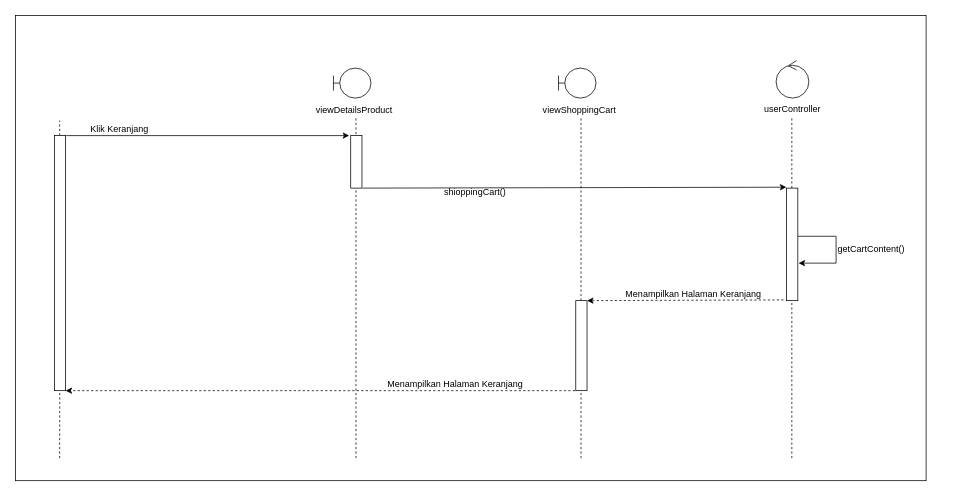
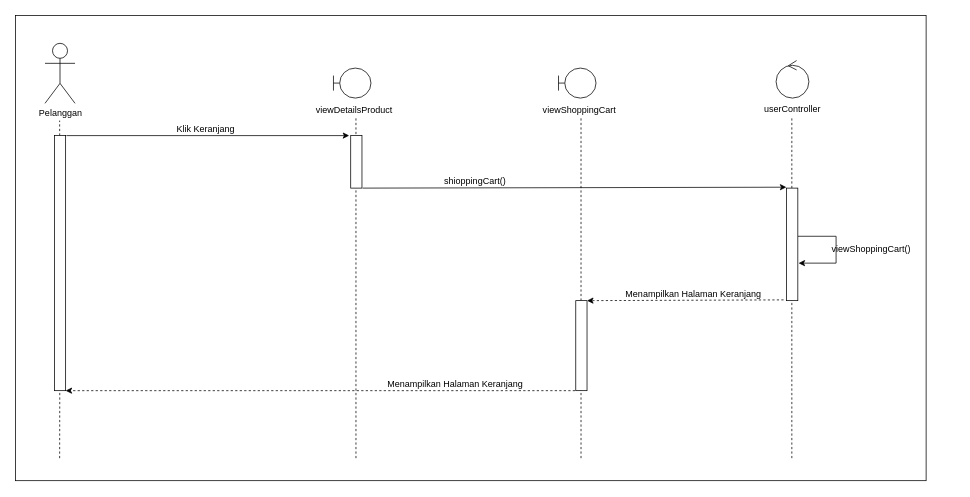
none -> (60, 73)
(120, 129) -> (206, 129)
(475, 192) -> (475, 181)
(871, 249) -> (871, 249)
